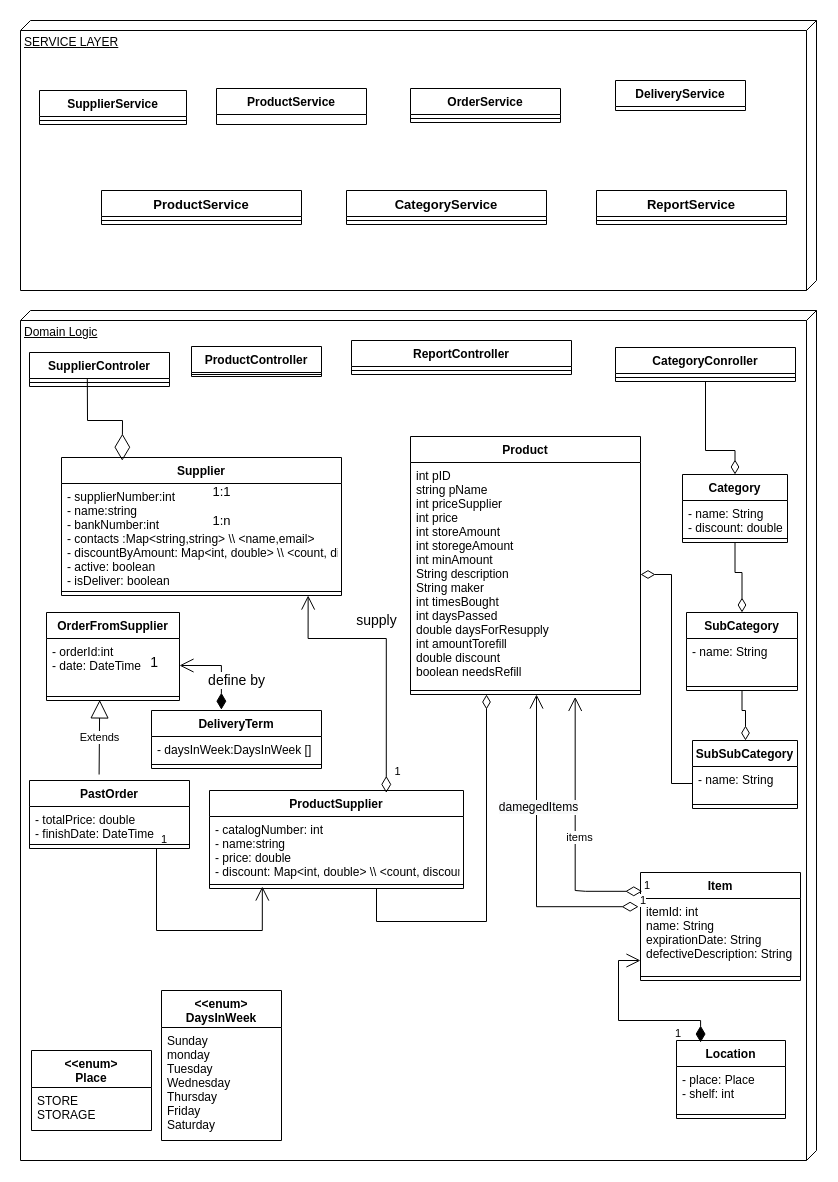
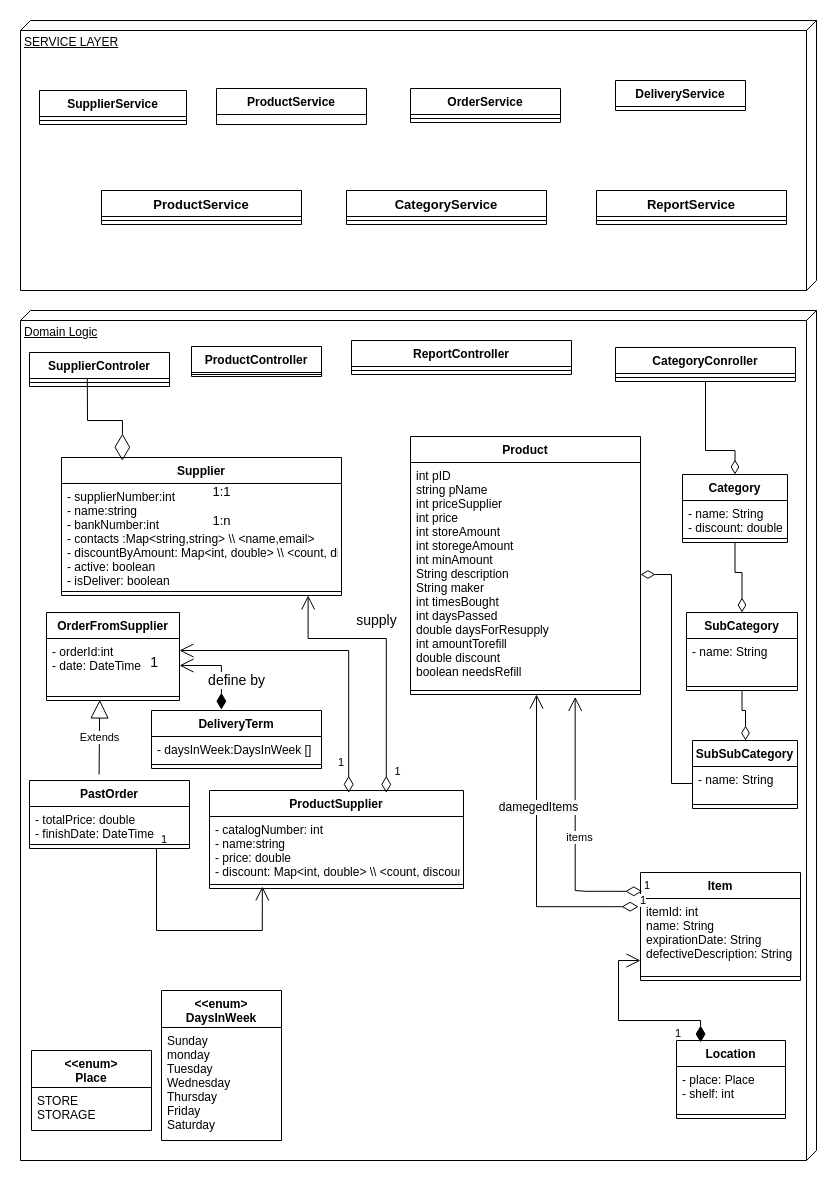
none -> (329, 651)
(487, 886) -> none
